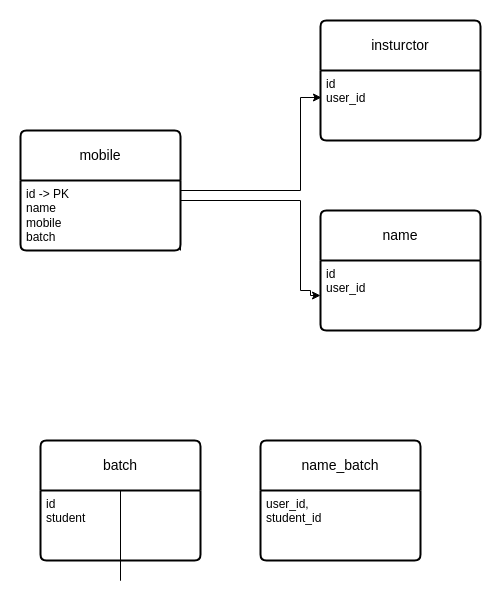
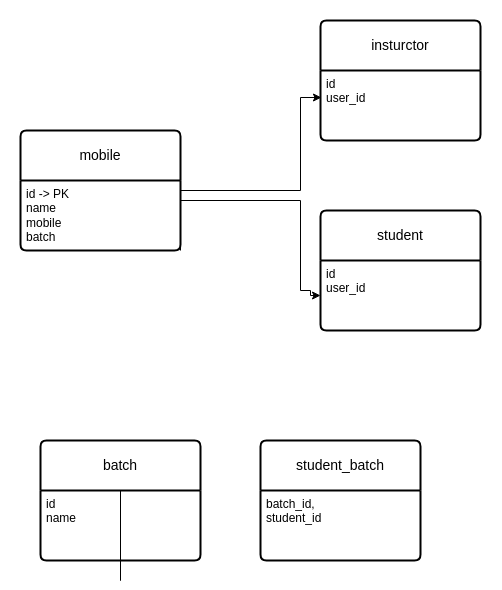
(401, 236) -> (401, 236)
(341, 466) -> (341, 466)
(70, 512) -> (60, 512)
(299, 512) -> (299, 512)
